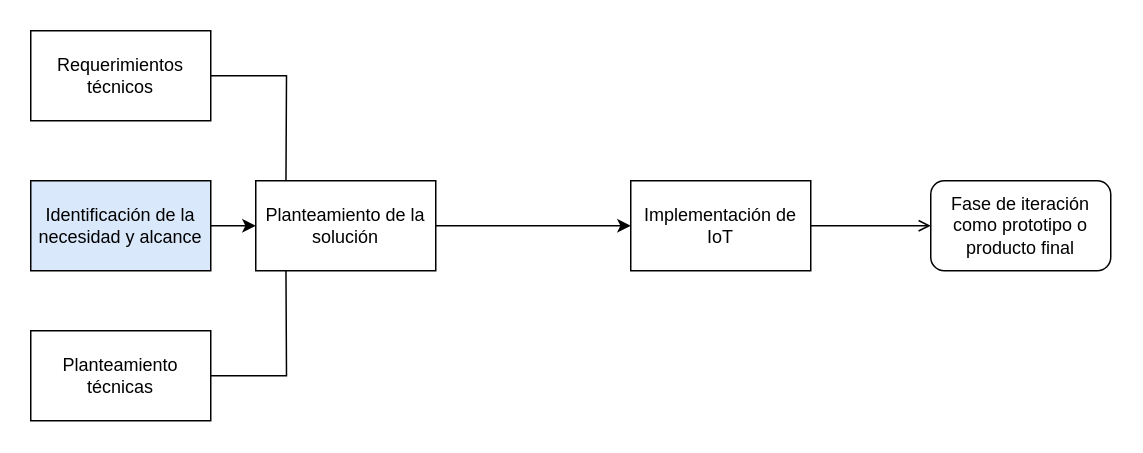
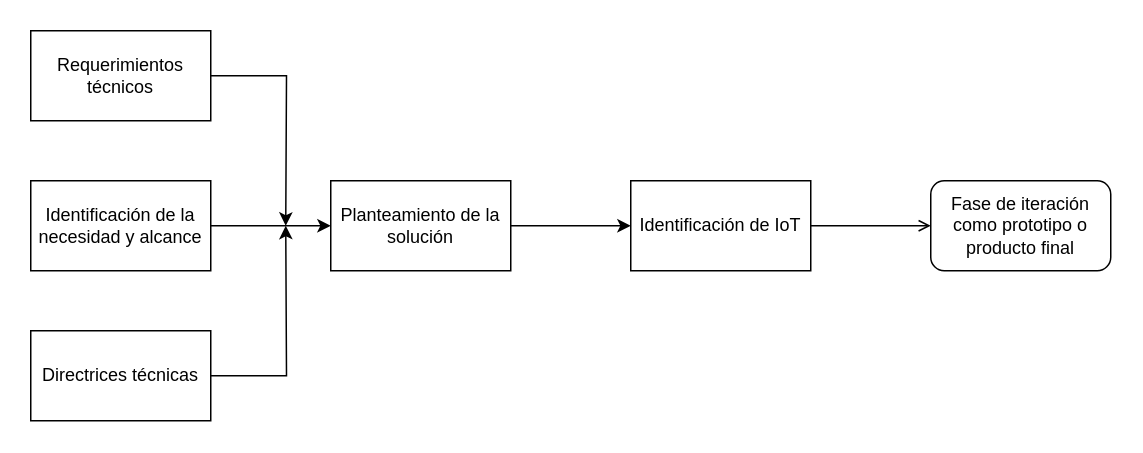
(121, 226) -> (121, 226)
(346, 226) -> (421, 226)
(721, 226) -> (721, 226)
(121, 376) -> (121, 376)
